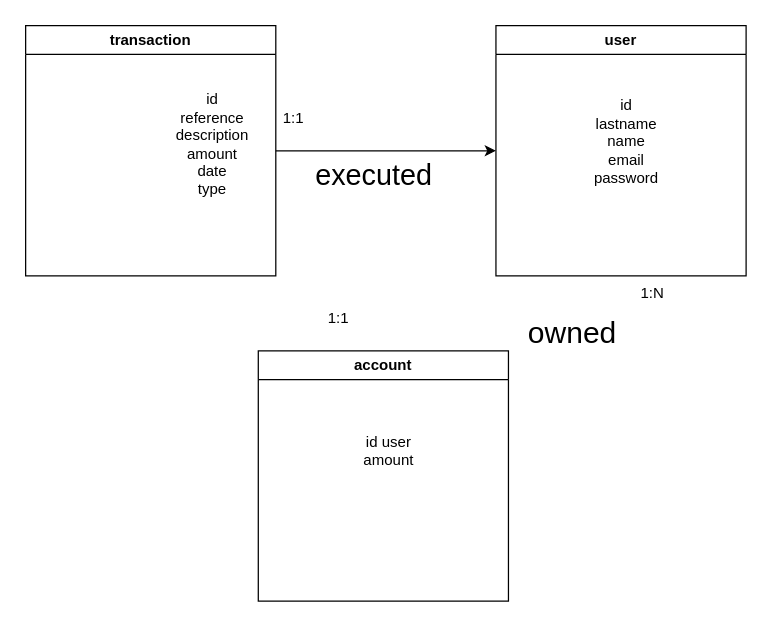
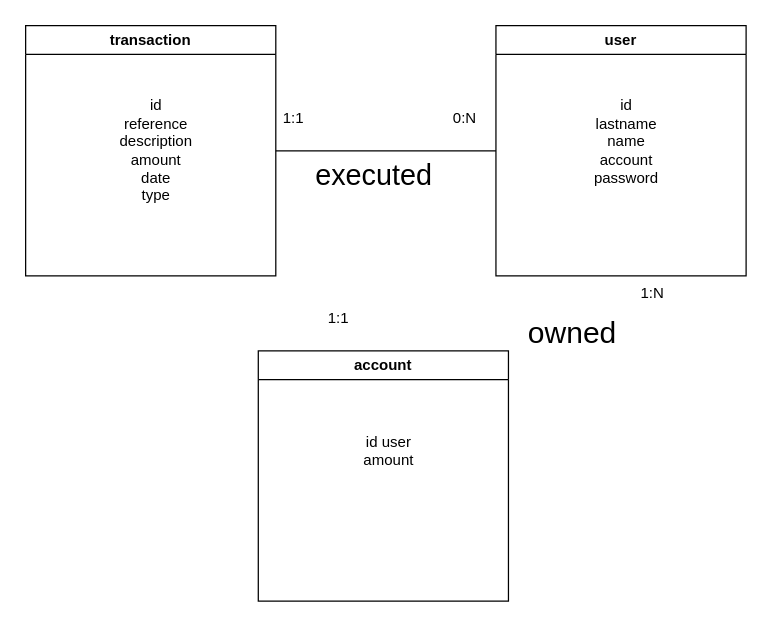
none -> (471, 119)
(212, 144) -> (156, 151)
(486, 151) -> (488, 151)
(626, 151) -> (626, 151)
